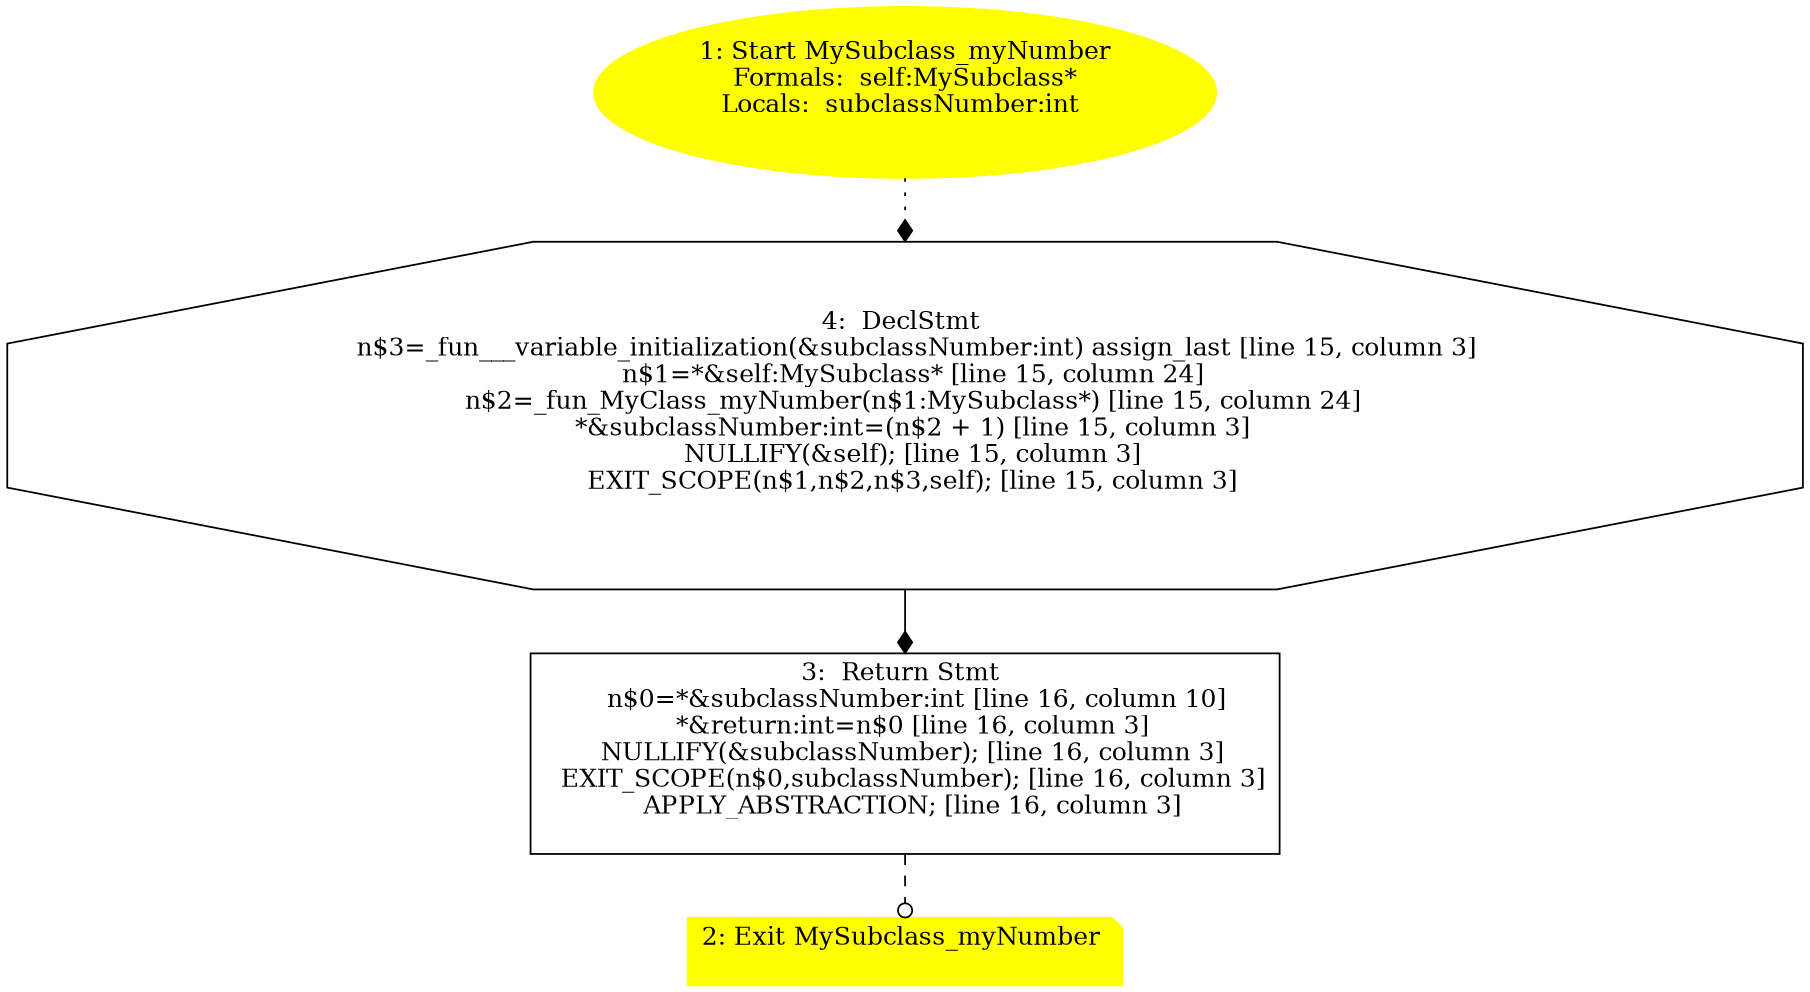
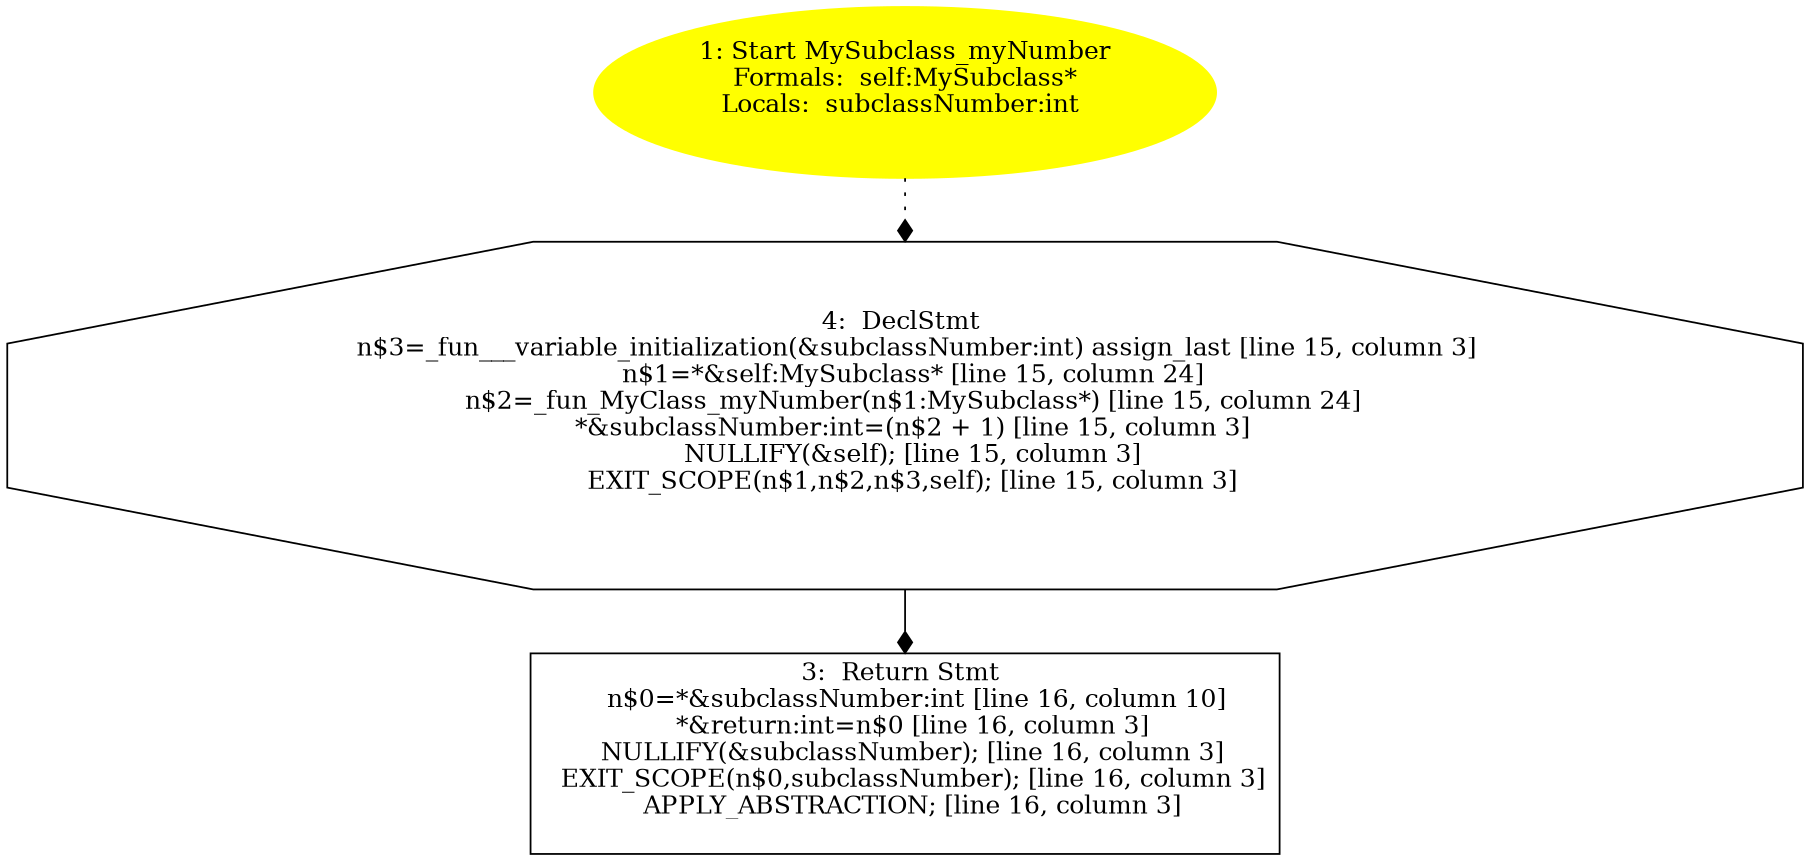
(905, 952) -> none
